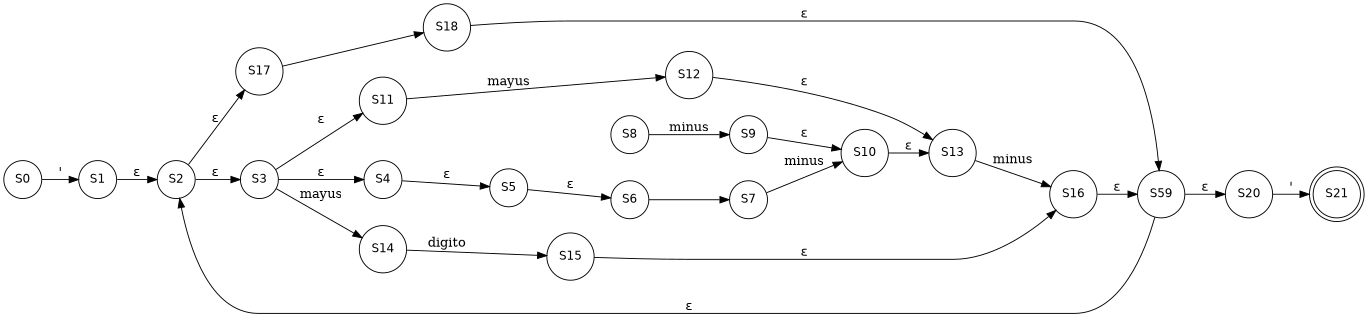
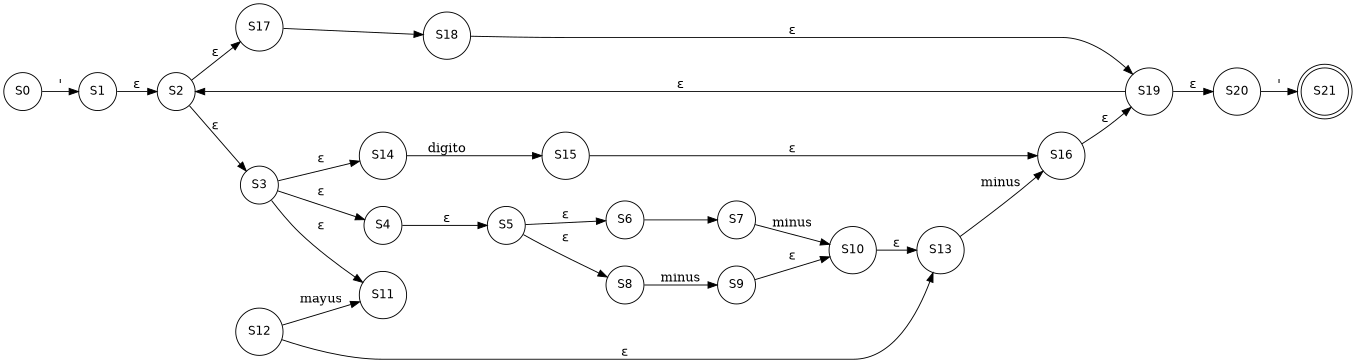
(531, 88) -> (317, 315)
(1161, 194) -> (1149, 92)
(321, 195) -> (321, 159)
none -> (561, 254)
